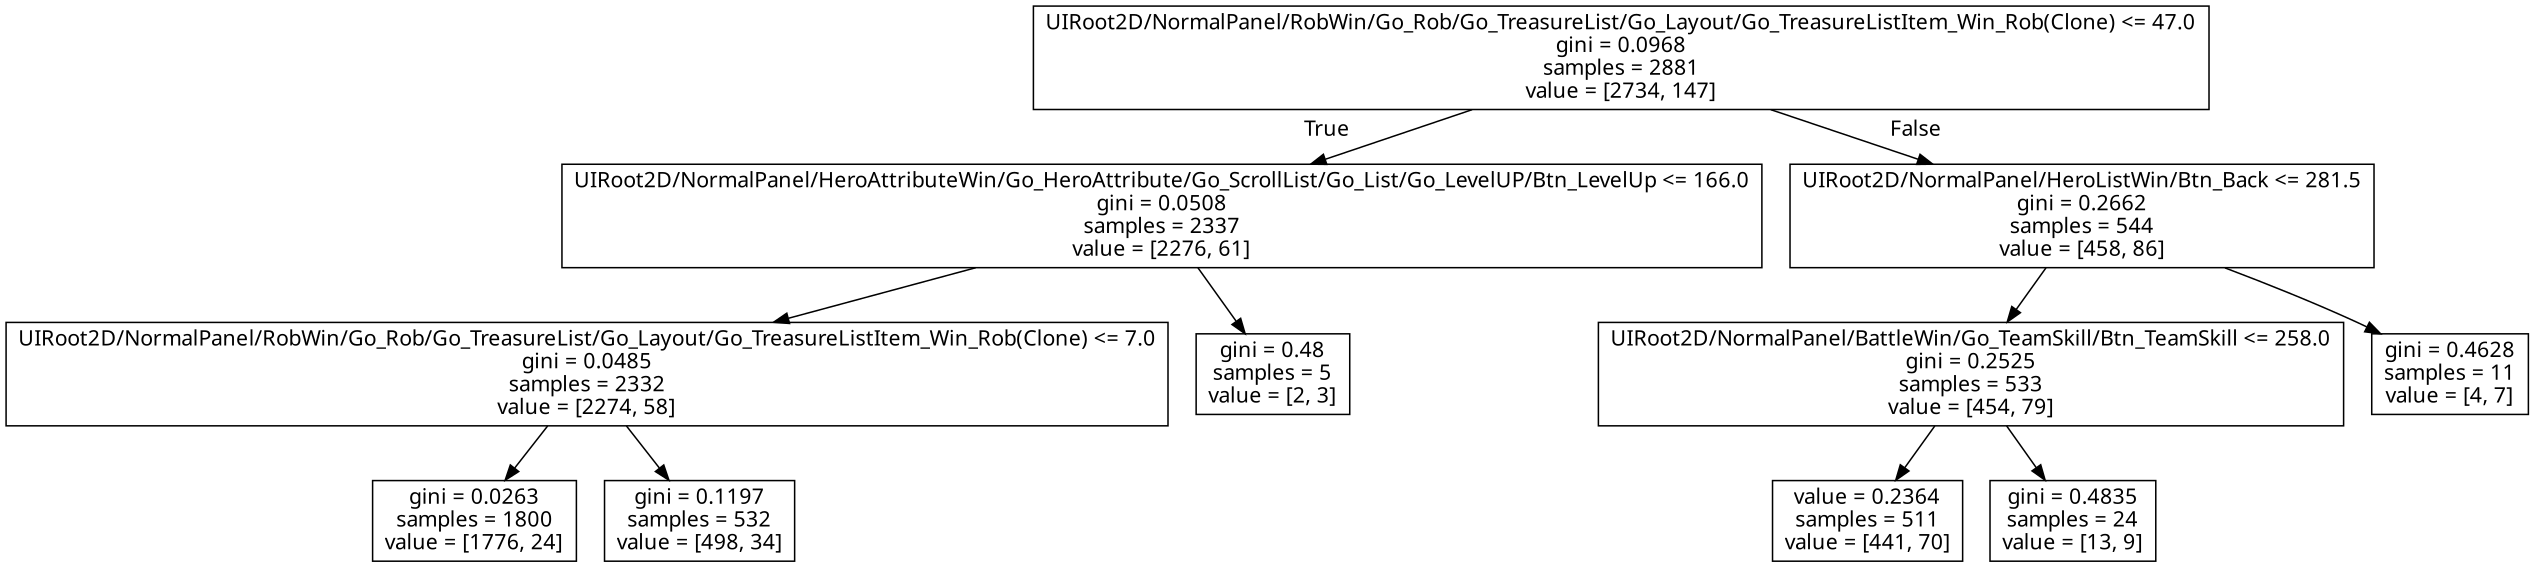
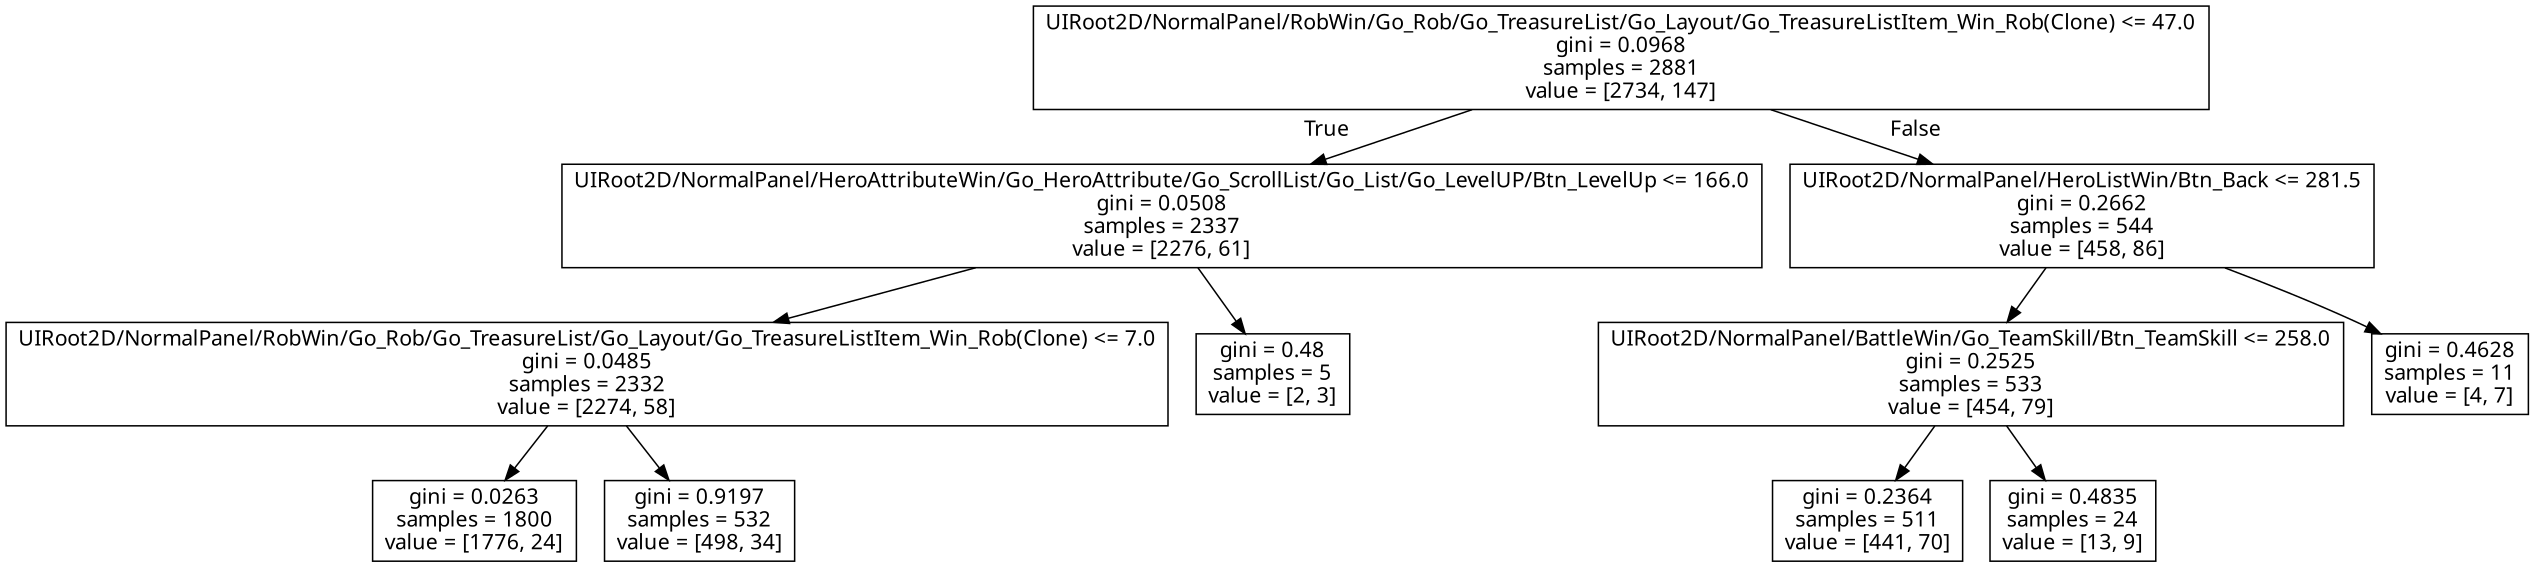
(700, 521) -> (700, 521)
(1868, 521) -> (1868, 521)
